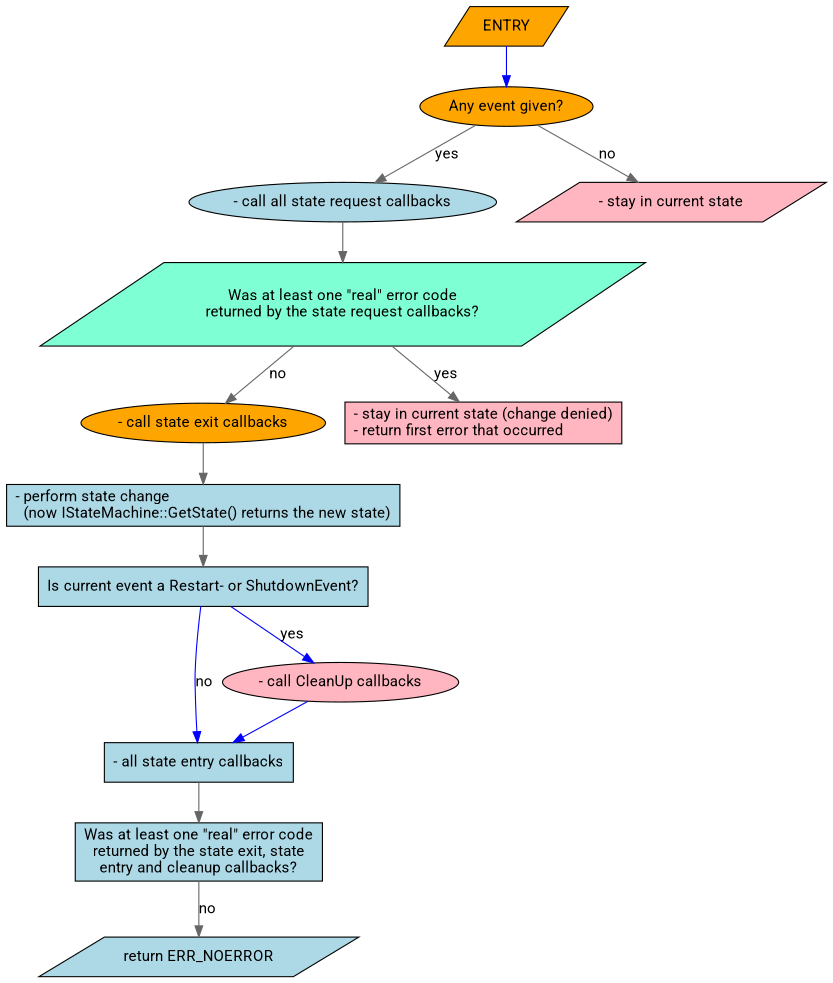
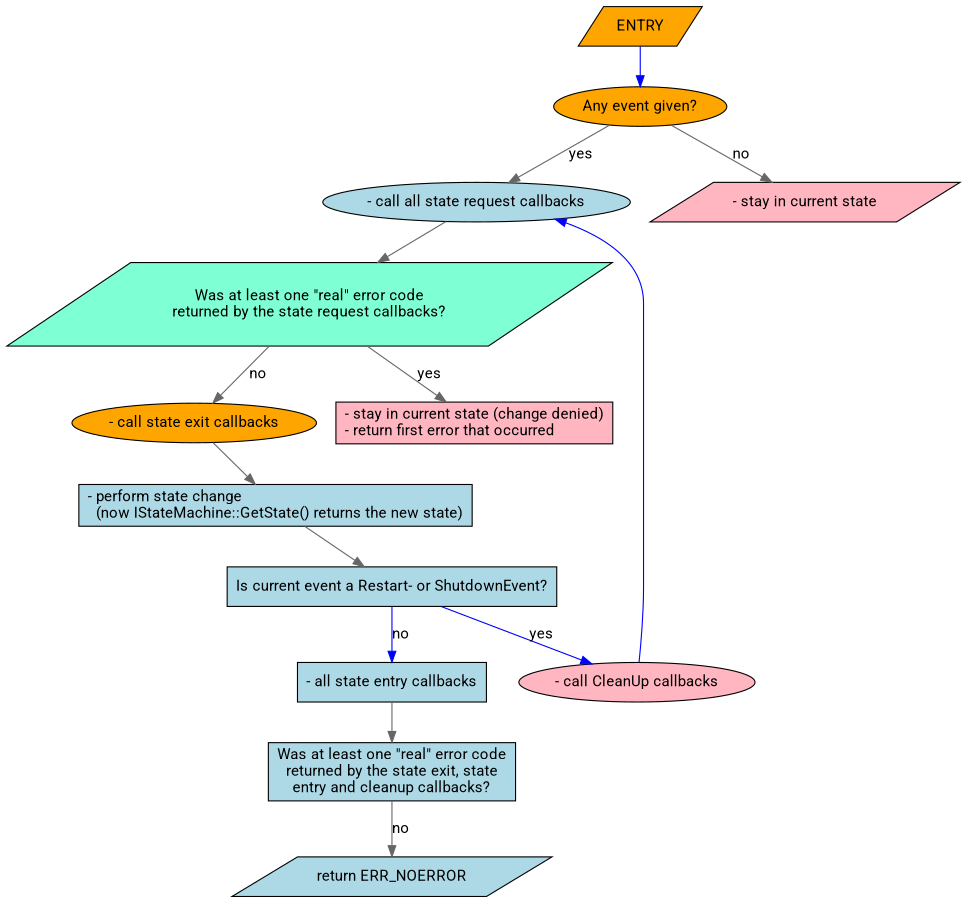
(275, 719) -> (644, 423)
